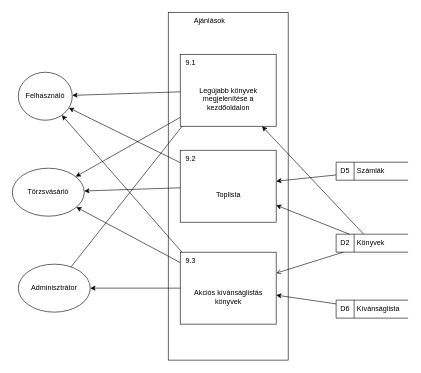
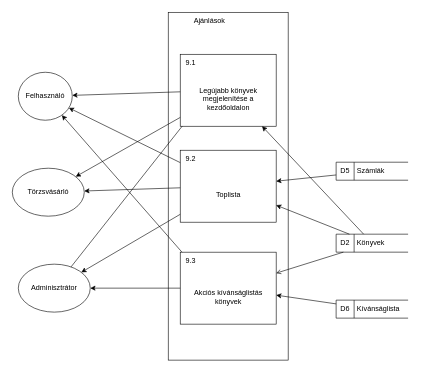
(130, 236) -> none
none -> (132, 243)
